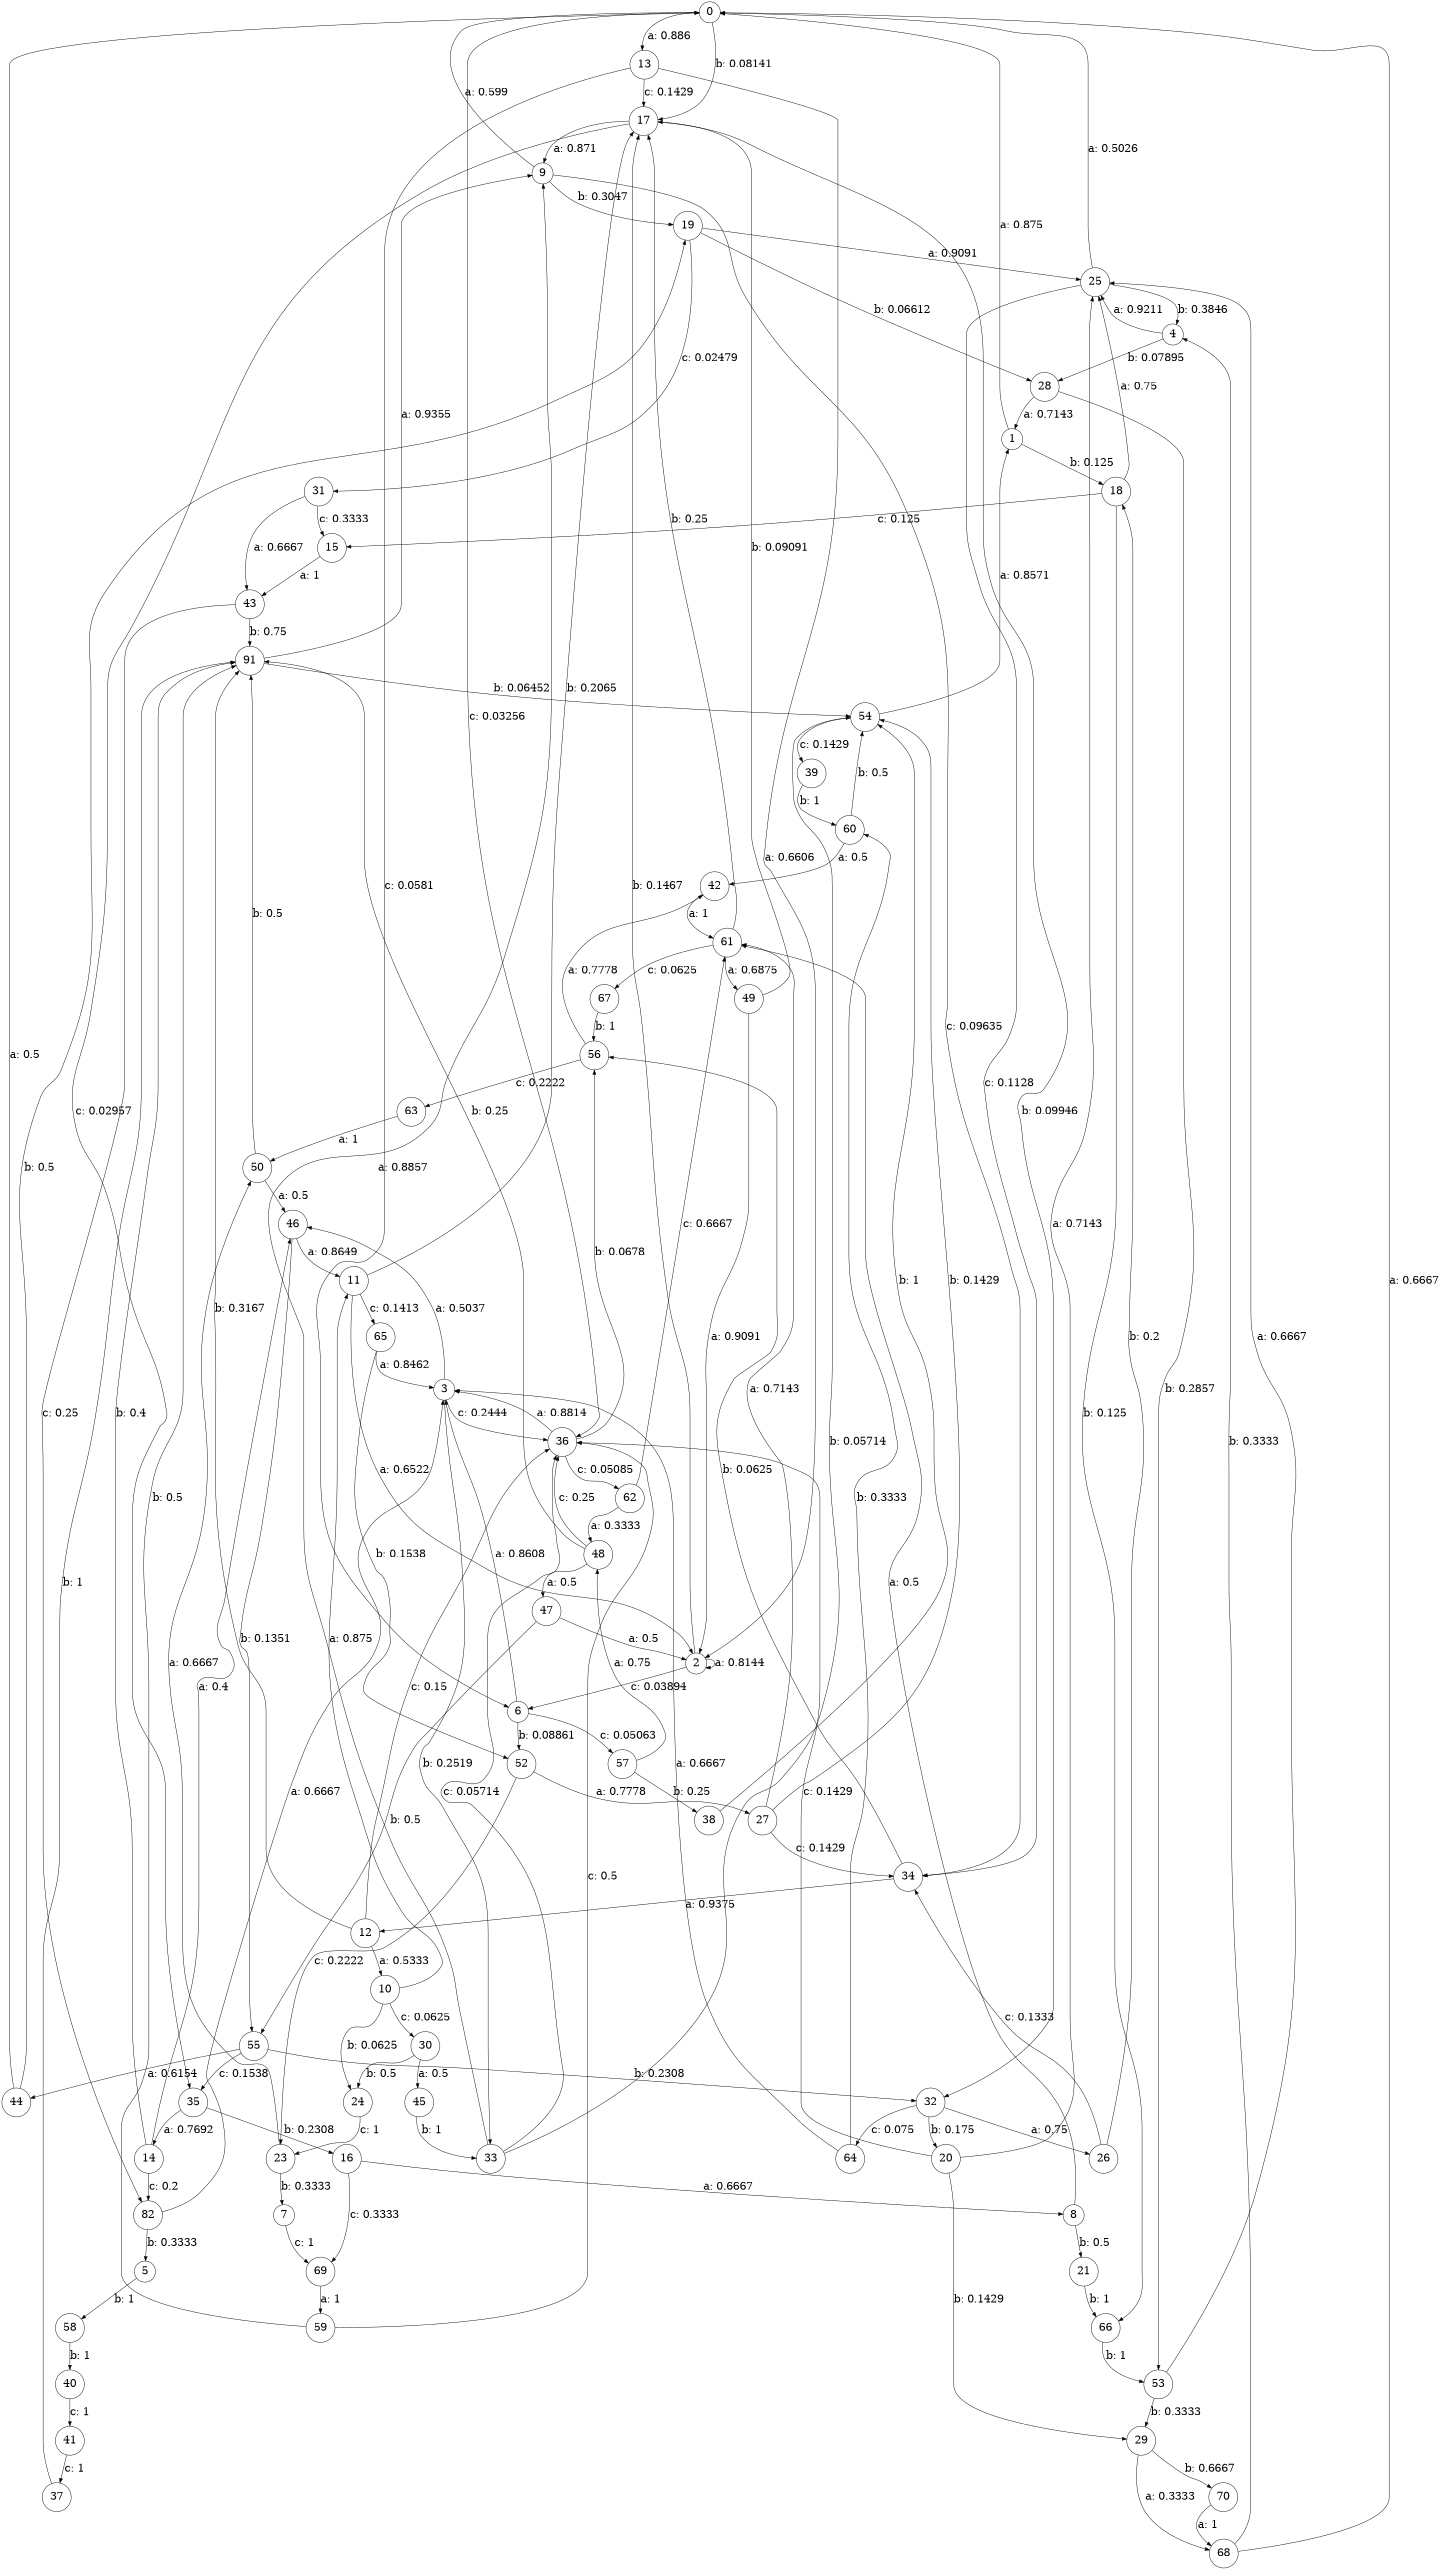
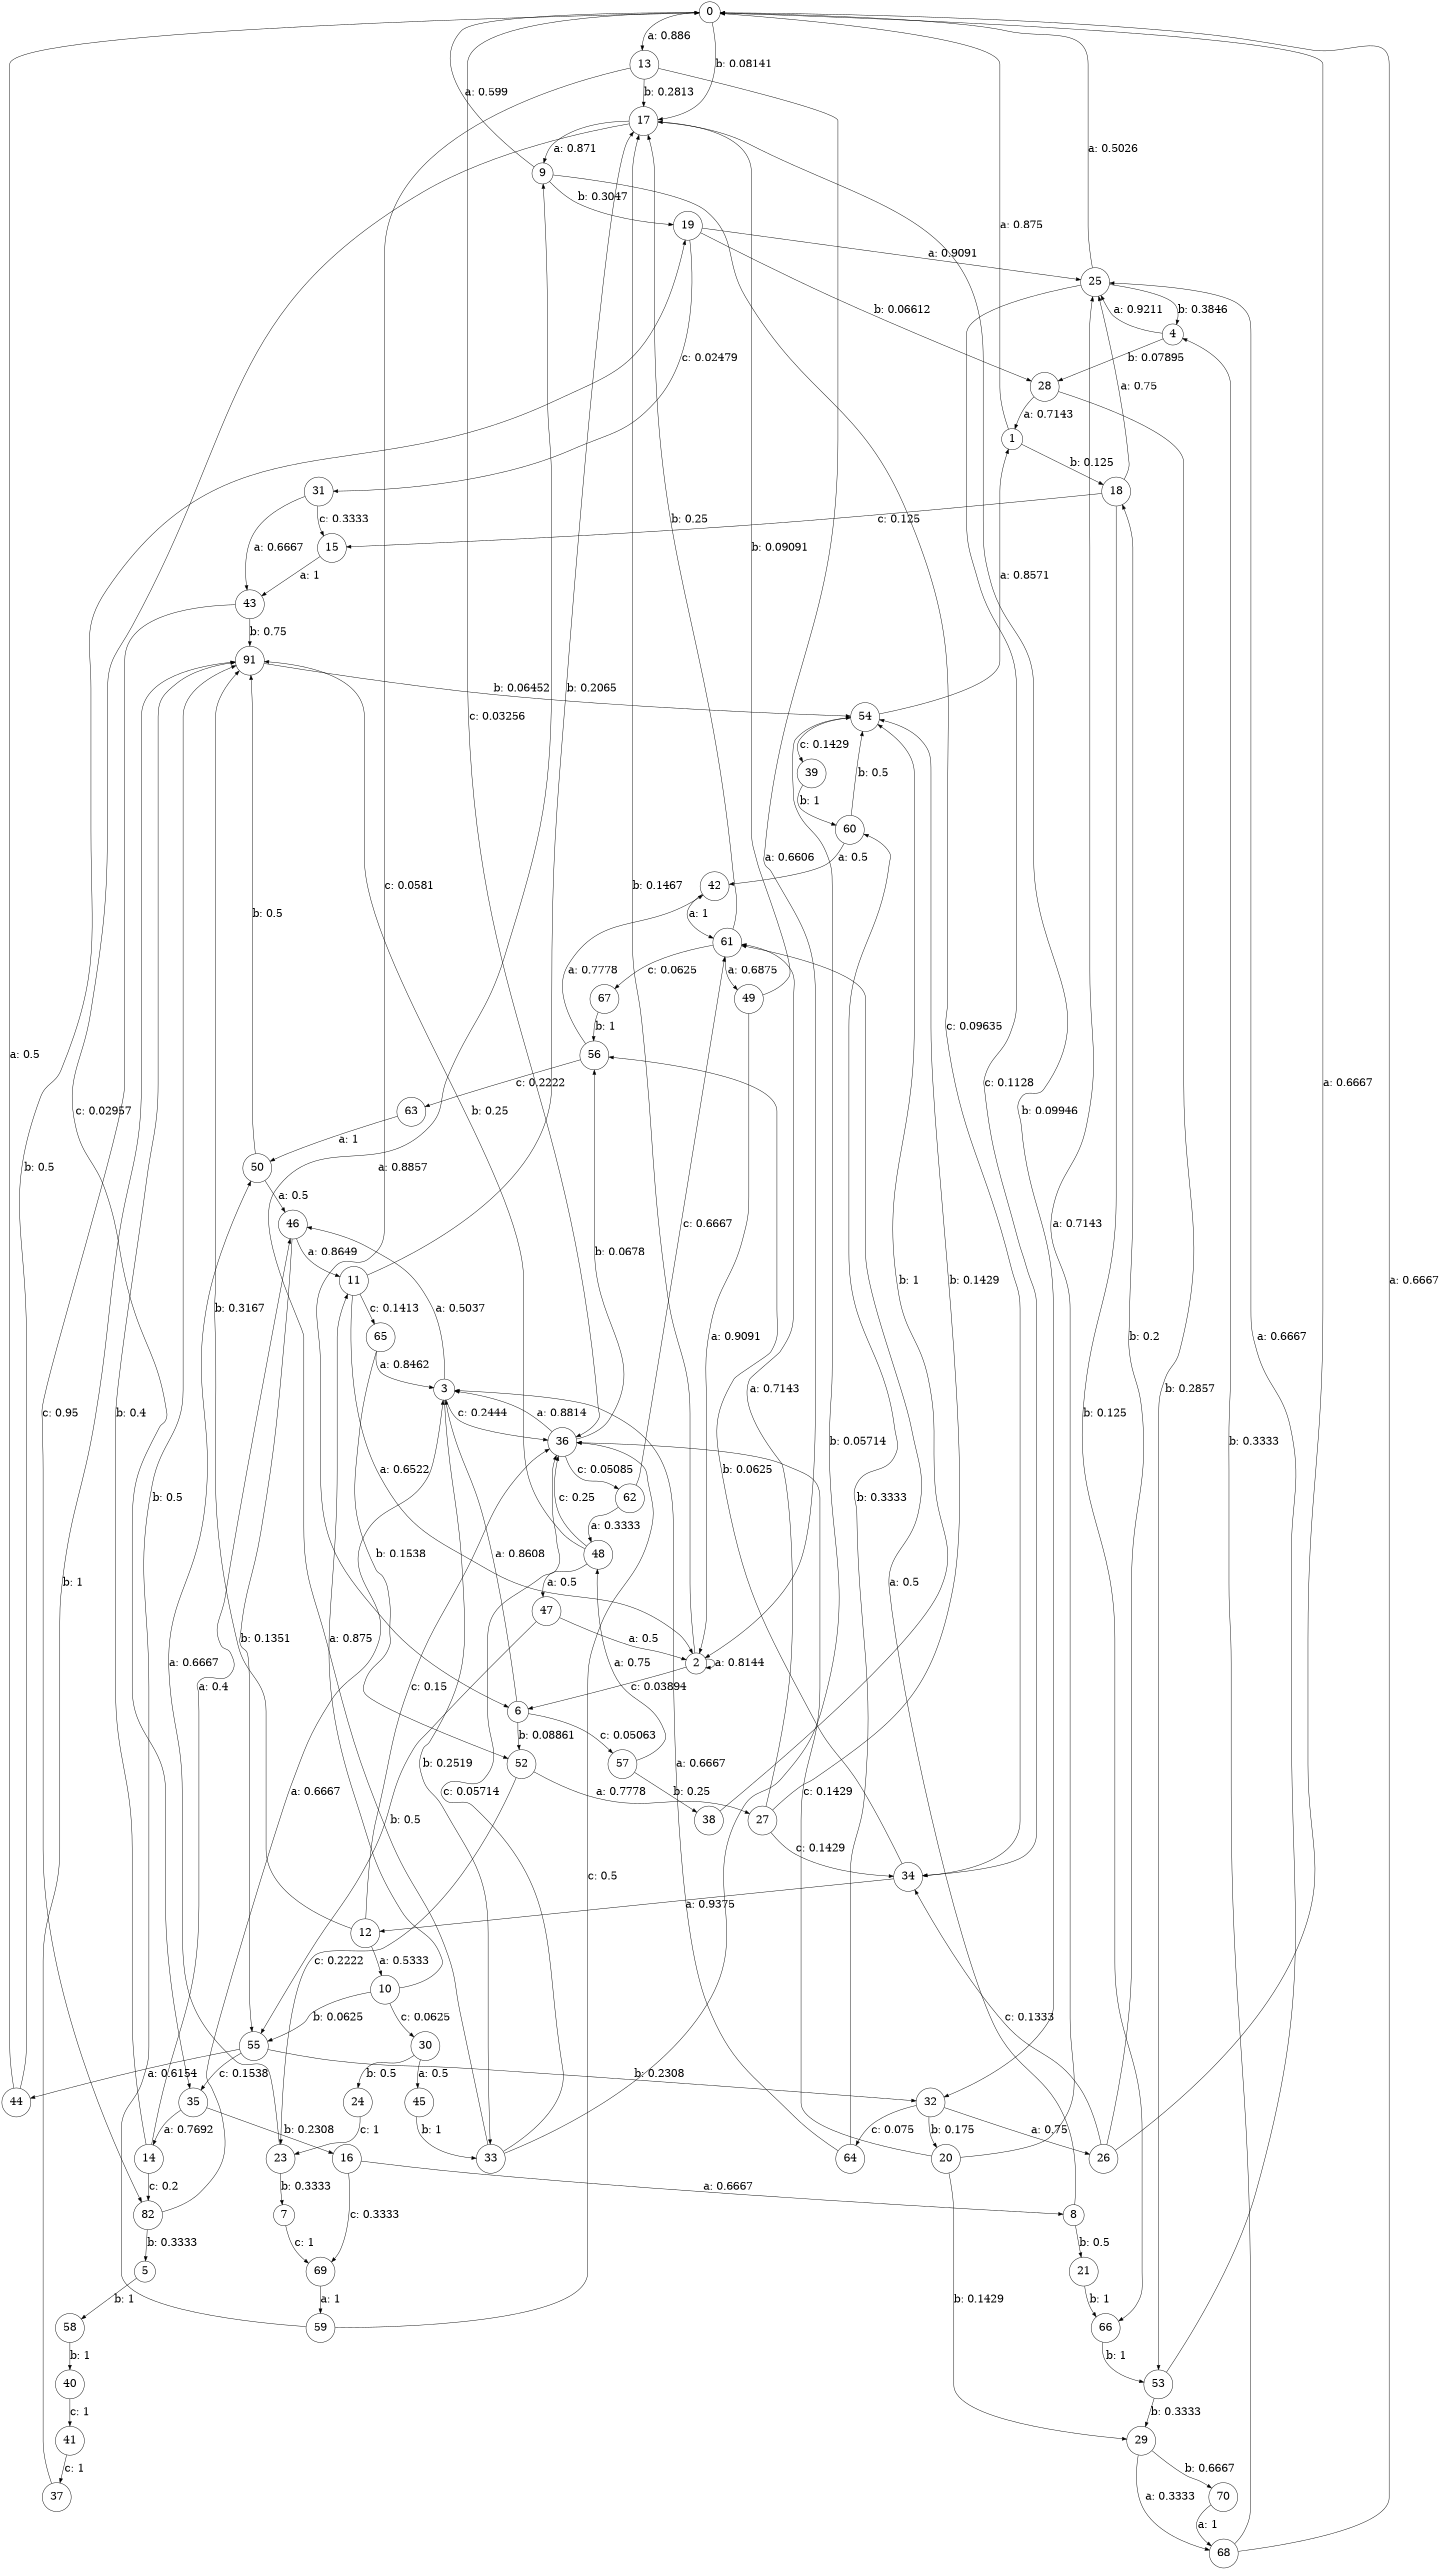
(674, 93) -> (674, 93)
(401, 421) -> none
none -> (1323, 844)
(69, 1414) -> (69, 1414)
(346, 2034) -> (318, 2009)
